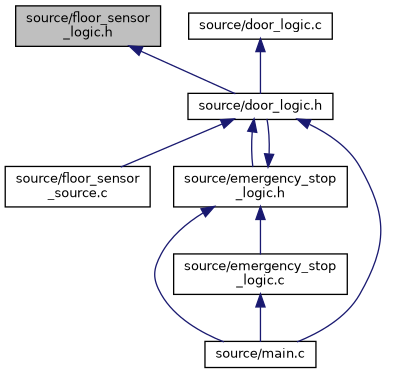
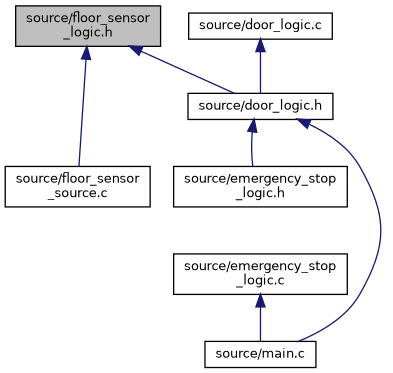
(269, 136) -> none
(171, 146) -> (82, 113)
(260, 237) -> none
(157, 284) -> none
